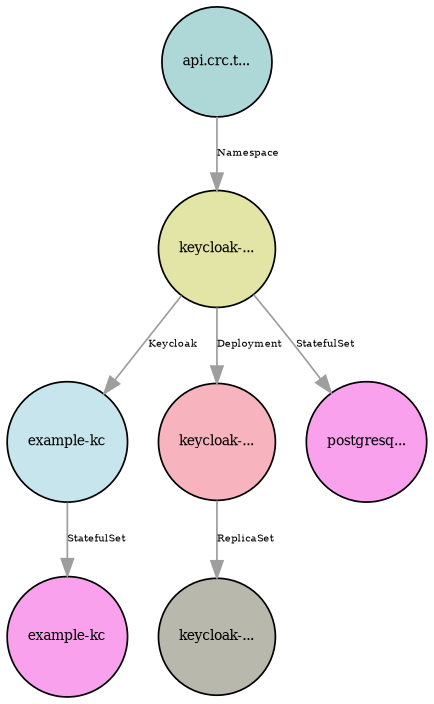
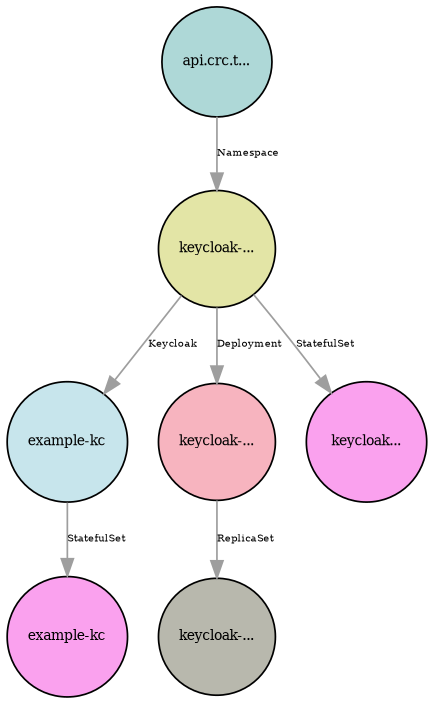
(367, 442) -> (367, 442)
